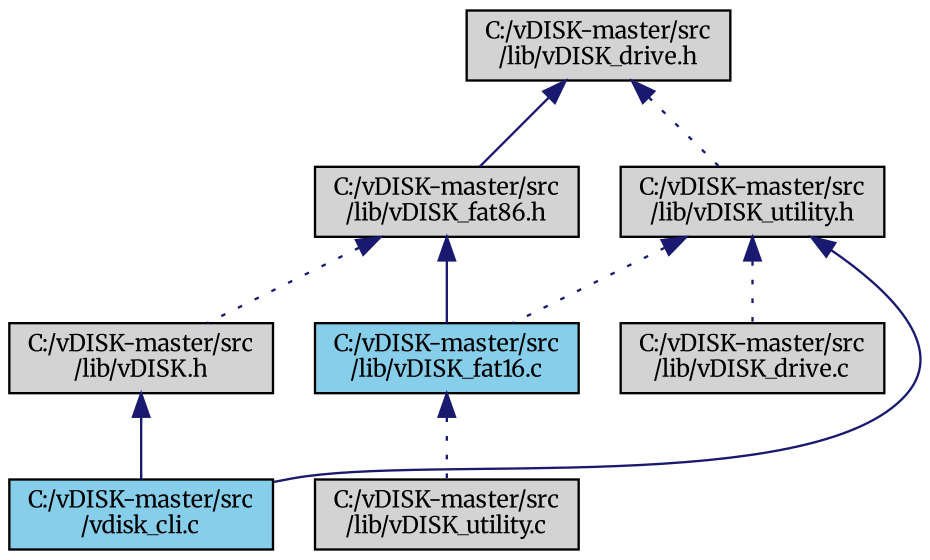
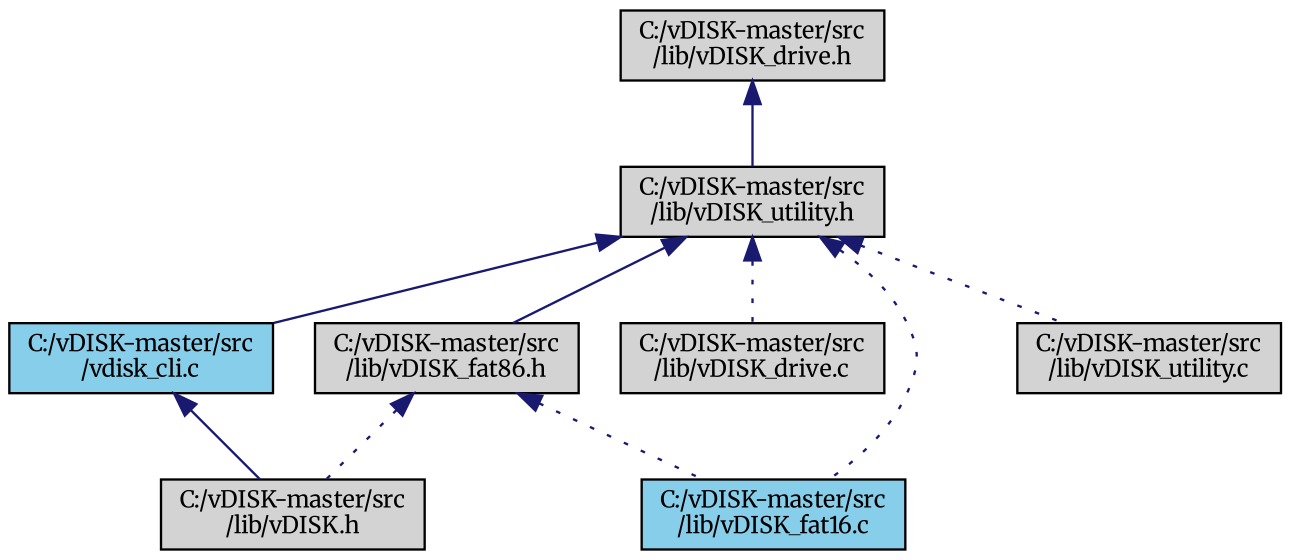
(514, 132) -> (589, 285)
(684, 132) -> (752, 136)
(447, 292) -> (621, 441)
(141, 448) -> (225, 445)
(447, 448) -> (962, 284)
